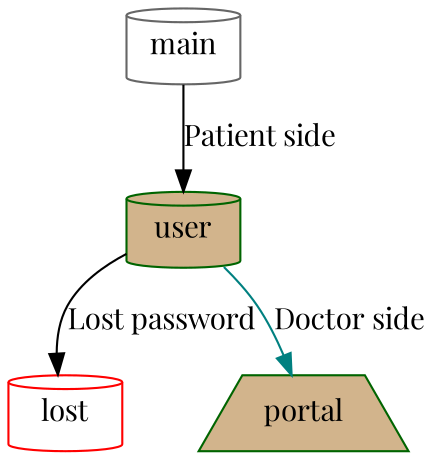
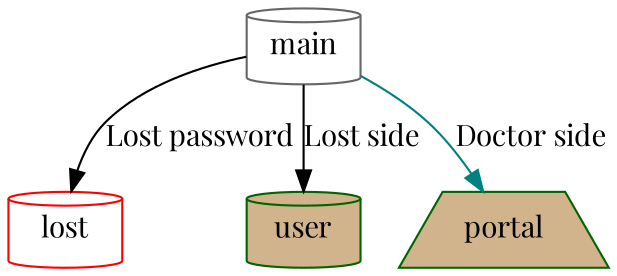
(260, 138) -> (362, 138)
(76, 293) -> (146, 93)
(259, 308) -> (423, 118)
